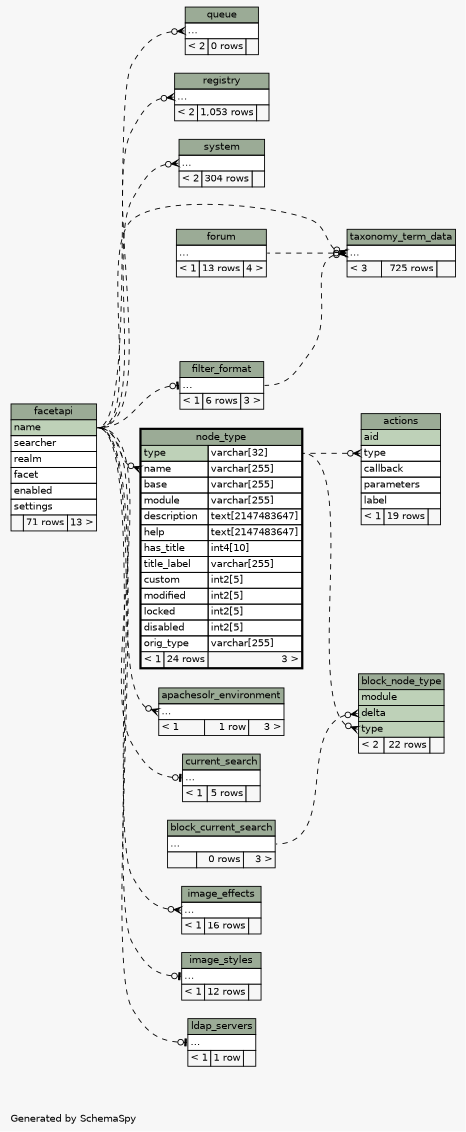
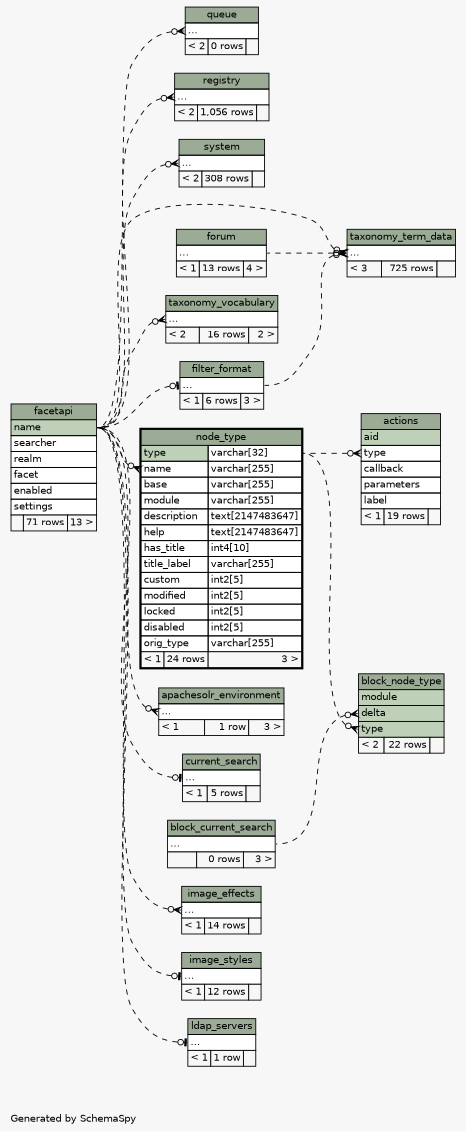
(227, 112) -> (227, 112)
(227, 179) -> (227, 179)
none -> (221, 319)
(227, 926) -> (227, 926)
